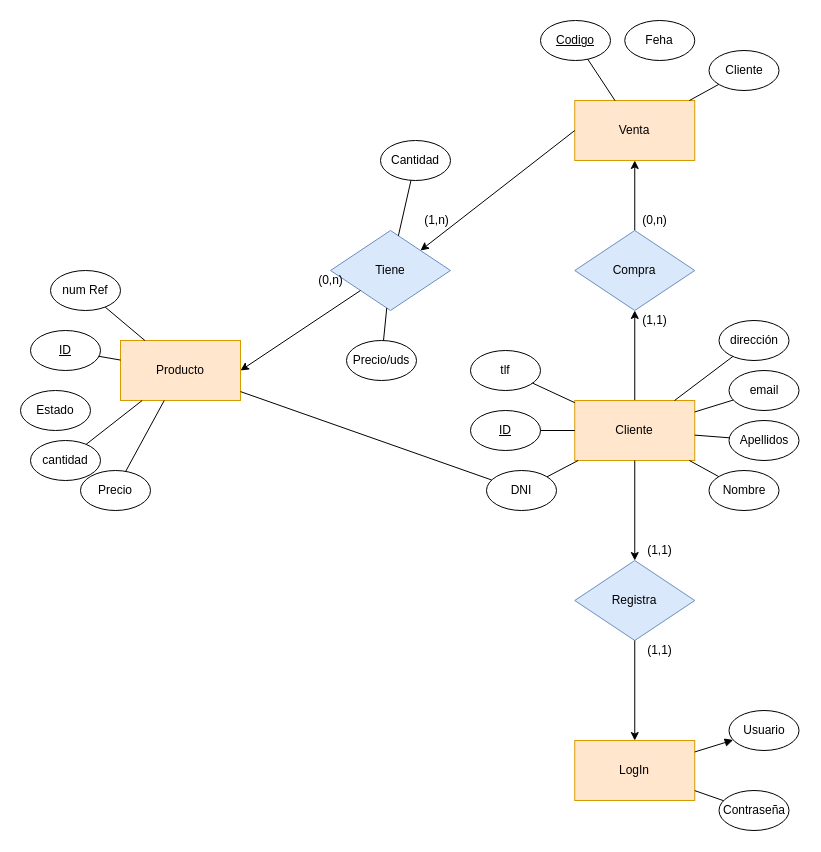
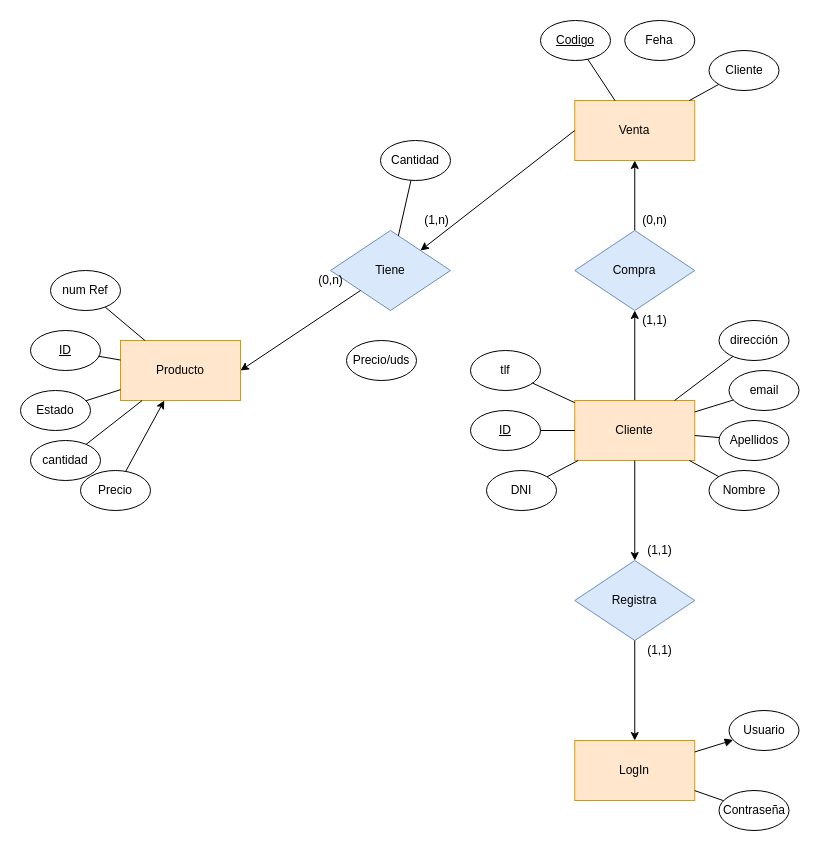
(385, 324) -> none
(162, 405) -> (160, 408)
(366, 436) -> (103, 395)
(764, 441) -> (754, 441)
